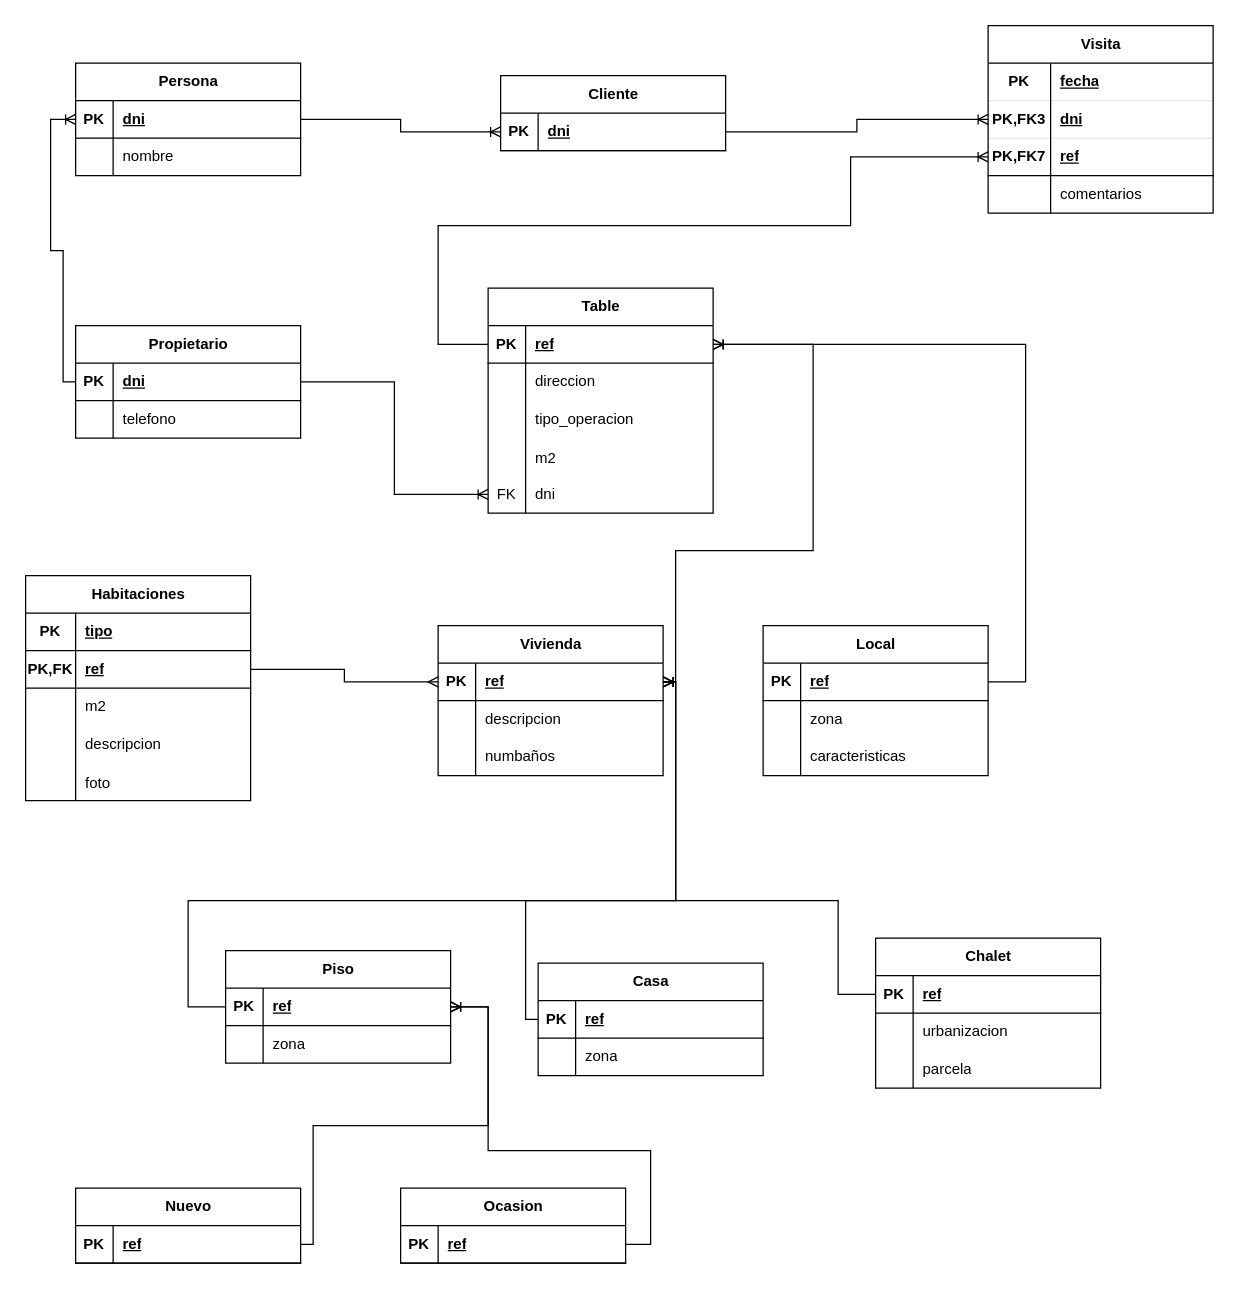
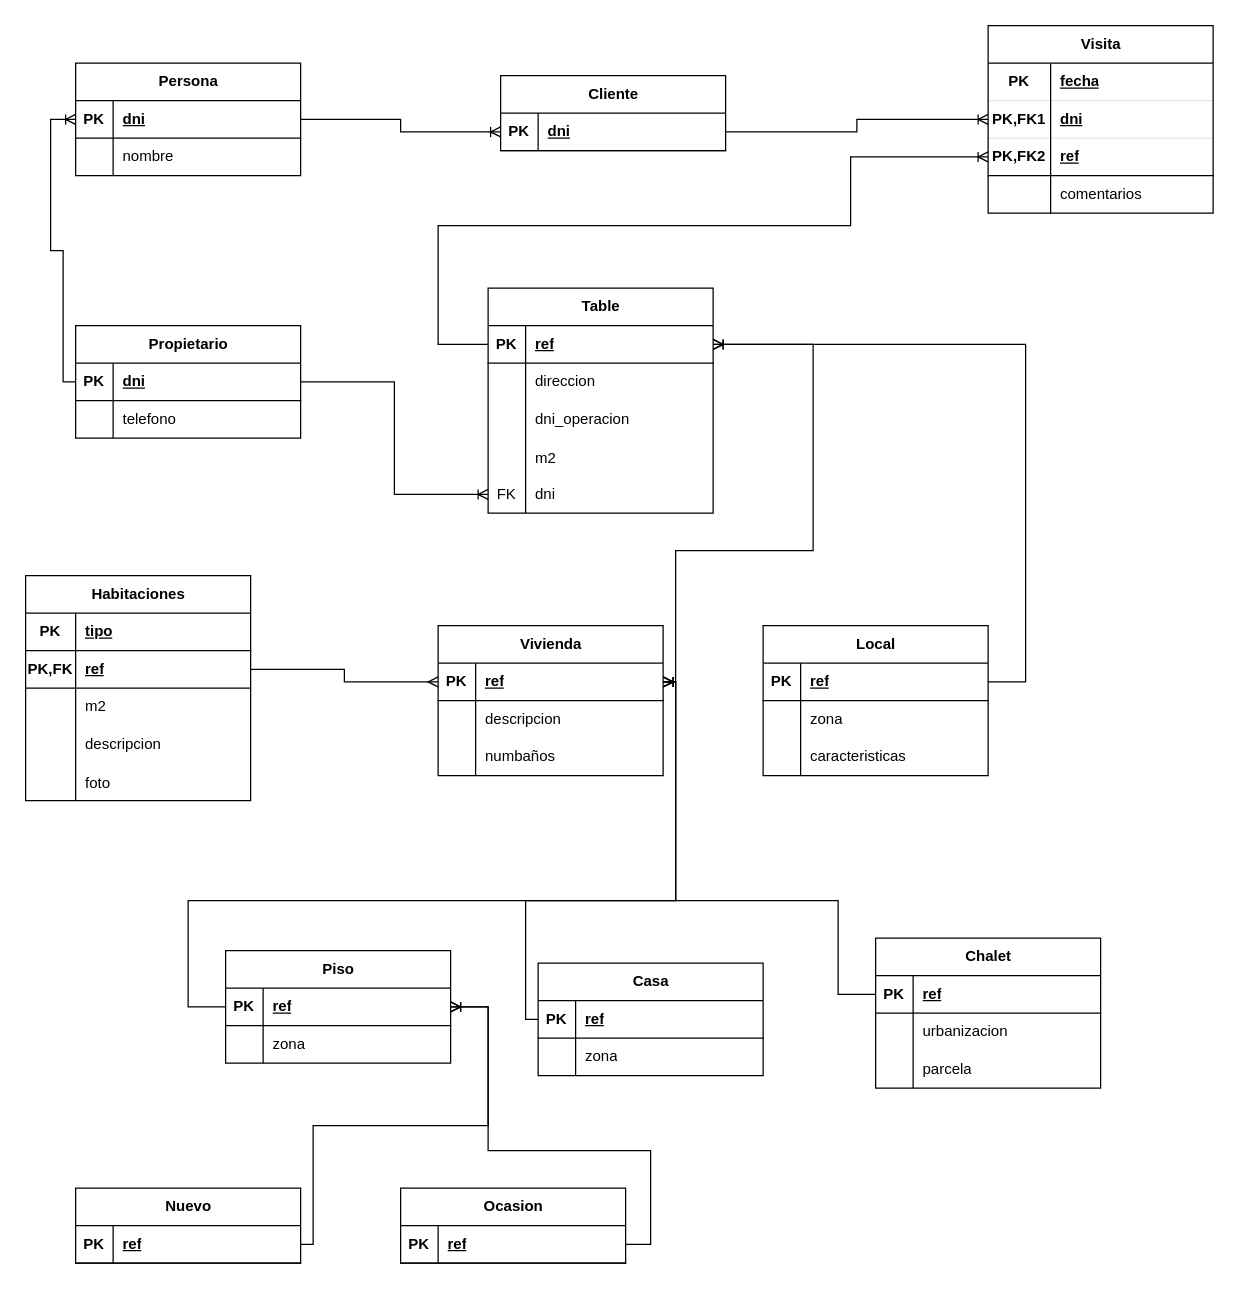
(1019, 119) -> (1019, 119)
(1019, 157) -> (1019, 157)
(591, 419) -> (586, 419)
